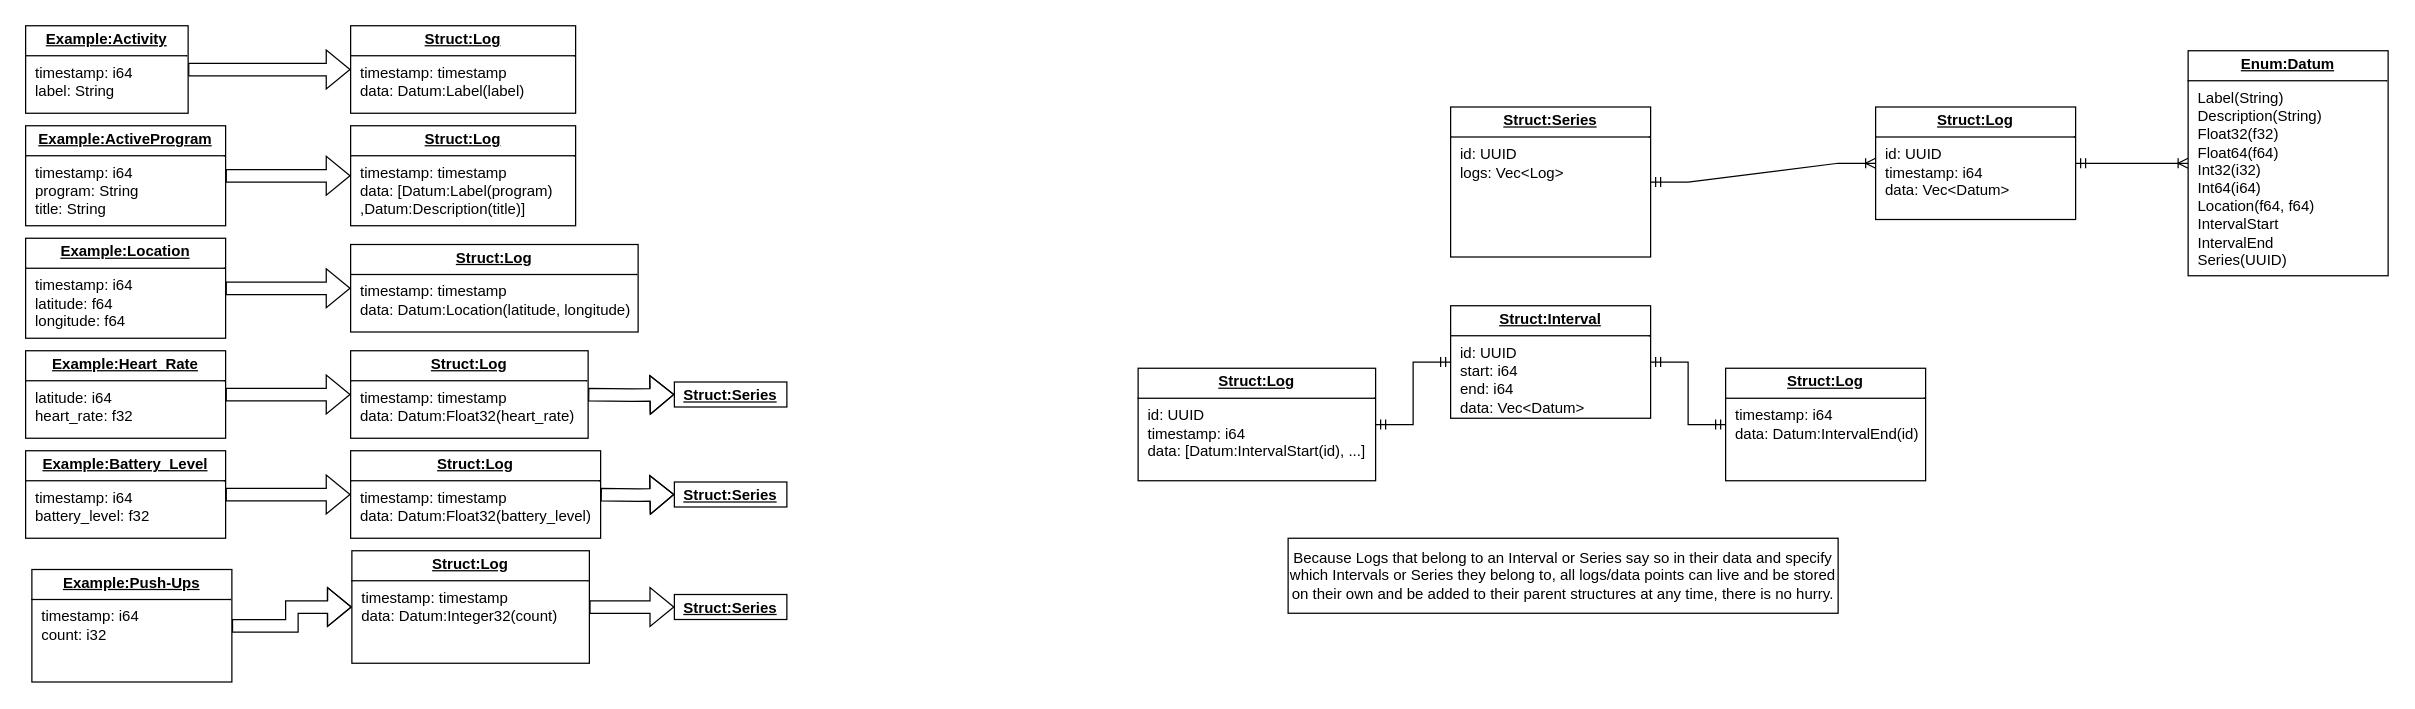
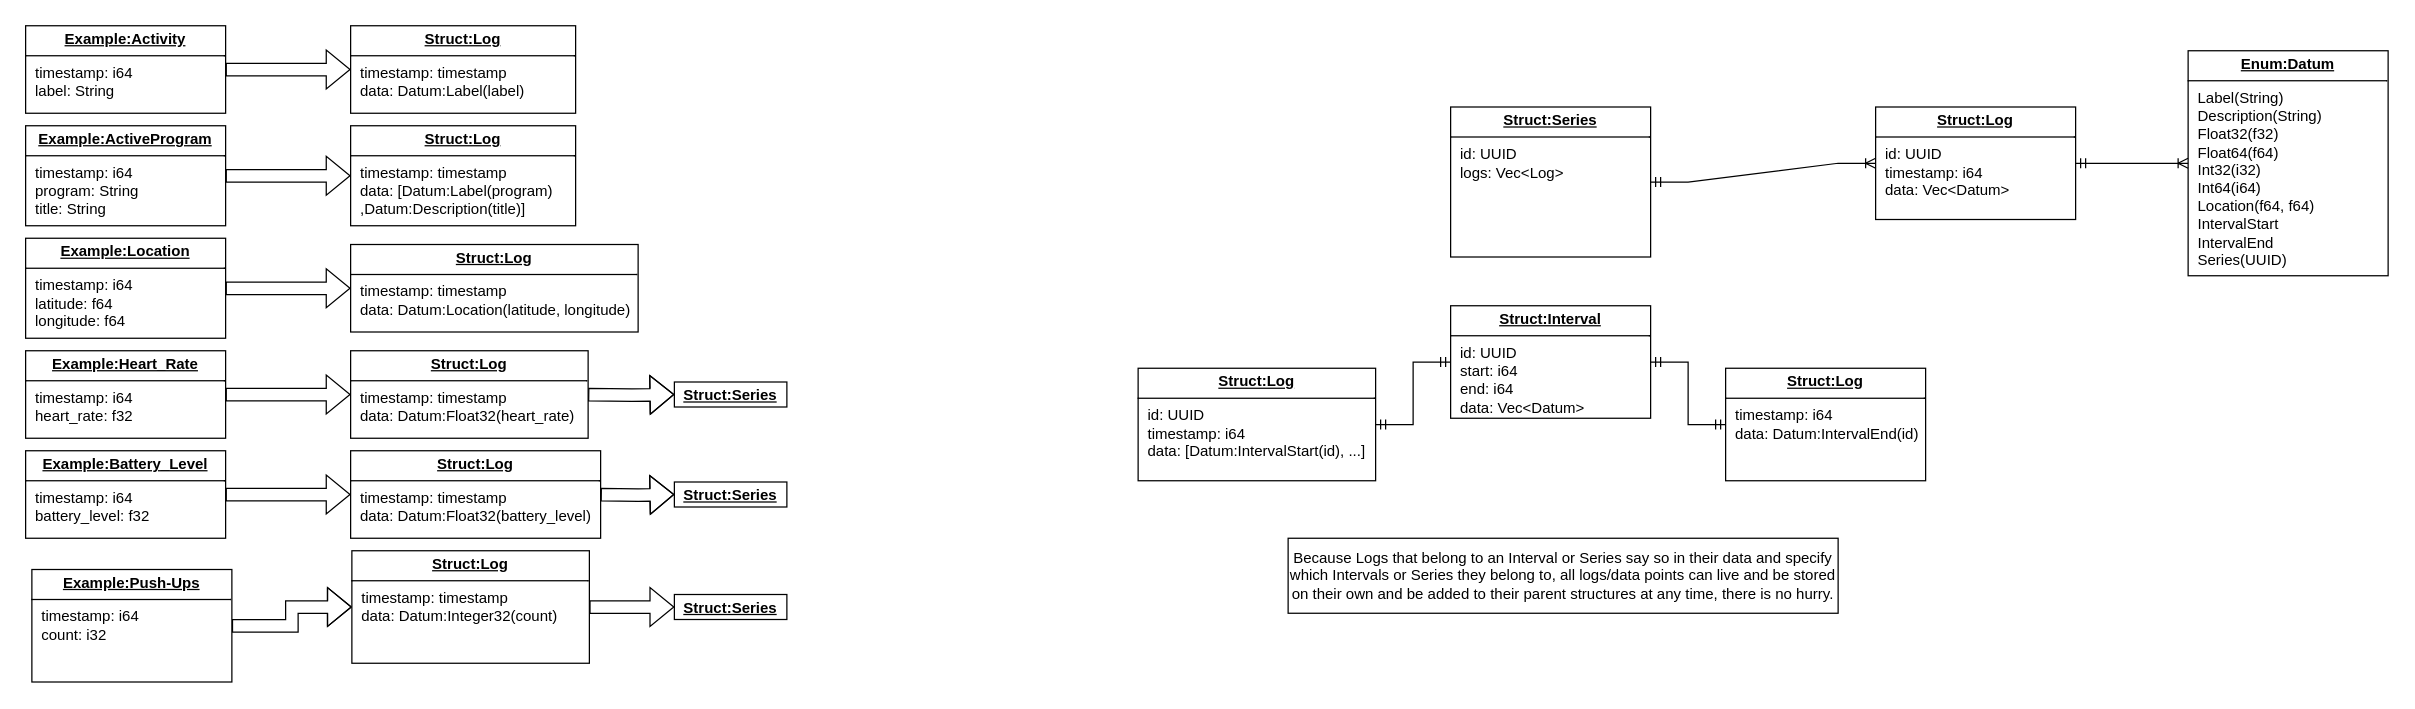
(107, 69) -> (126, 69)
(97, 378) -> (97, 378)
